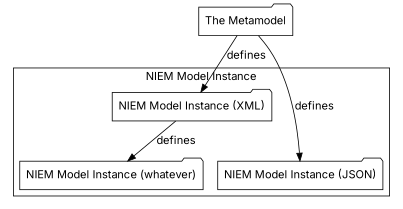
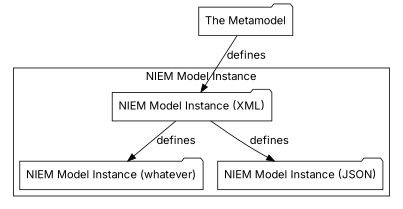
(288, 91) -> (239, 140)
